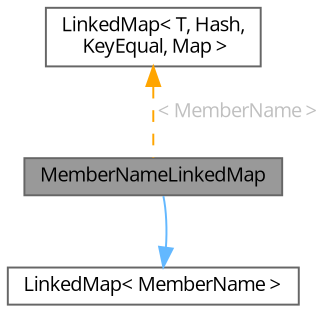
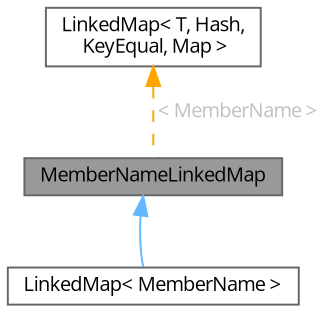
(166, 222) -> (140, 241)
